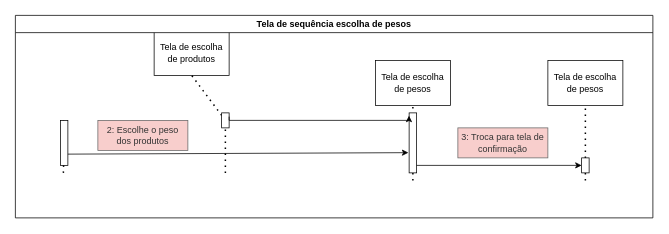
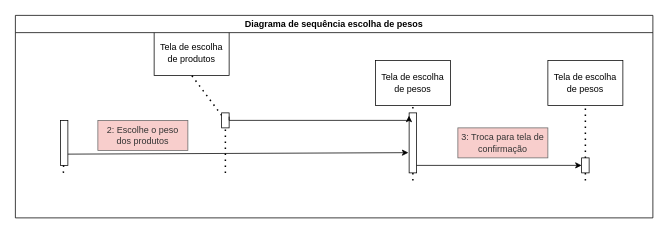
(334, 24) -> (334, 24)
